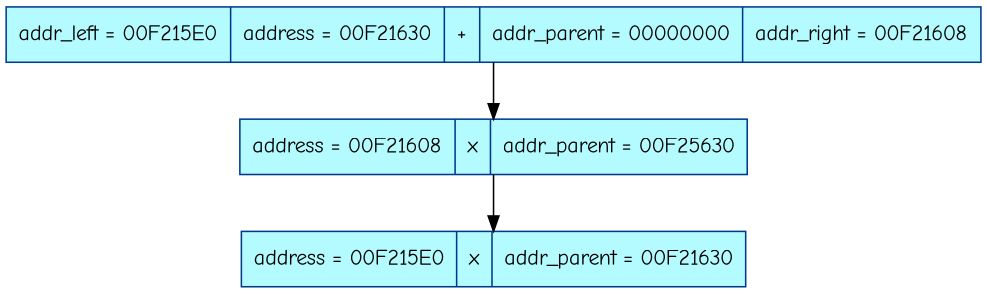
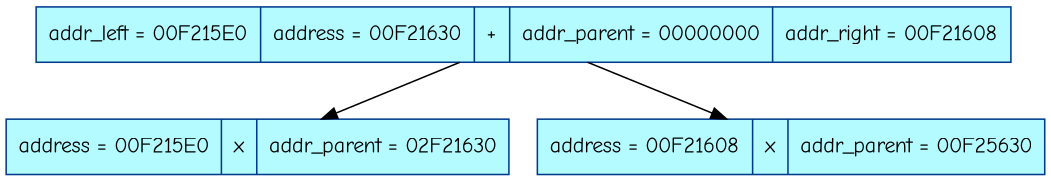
(494, 195) -> (398, 88)
(619, 258) -> (383, 146)
